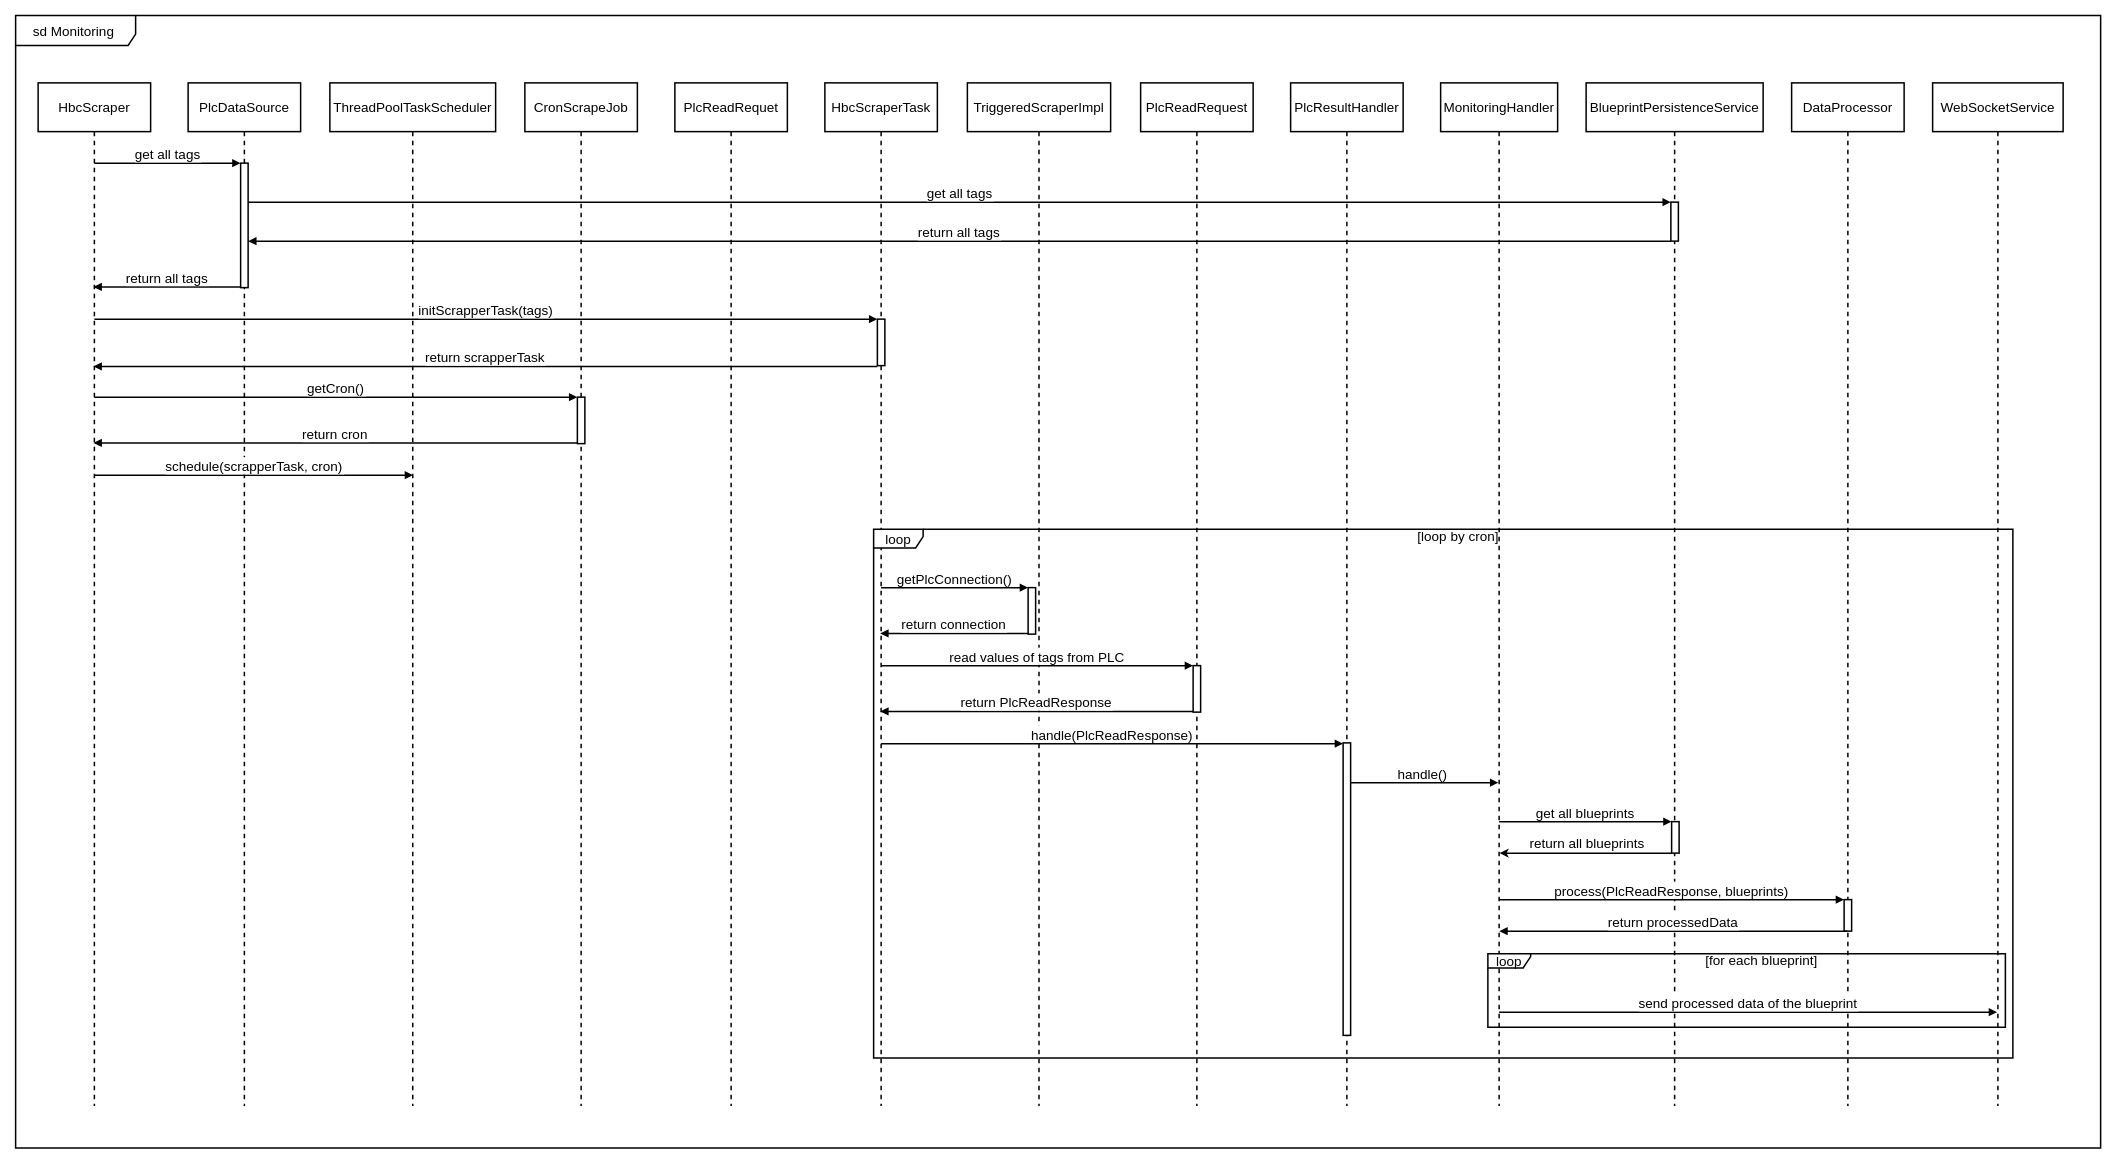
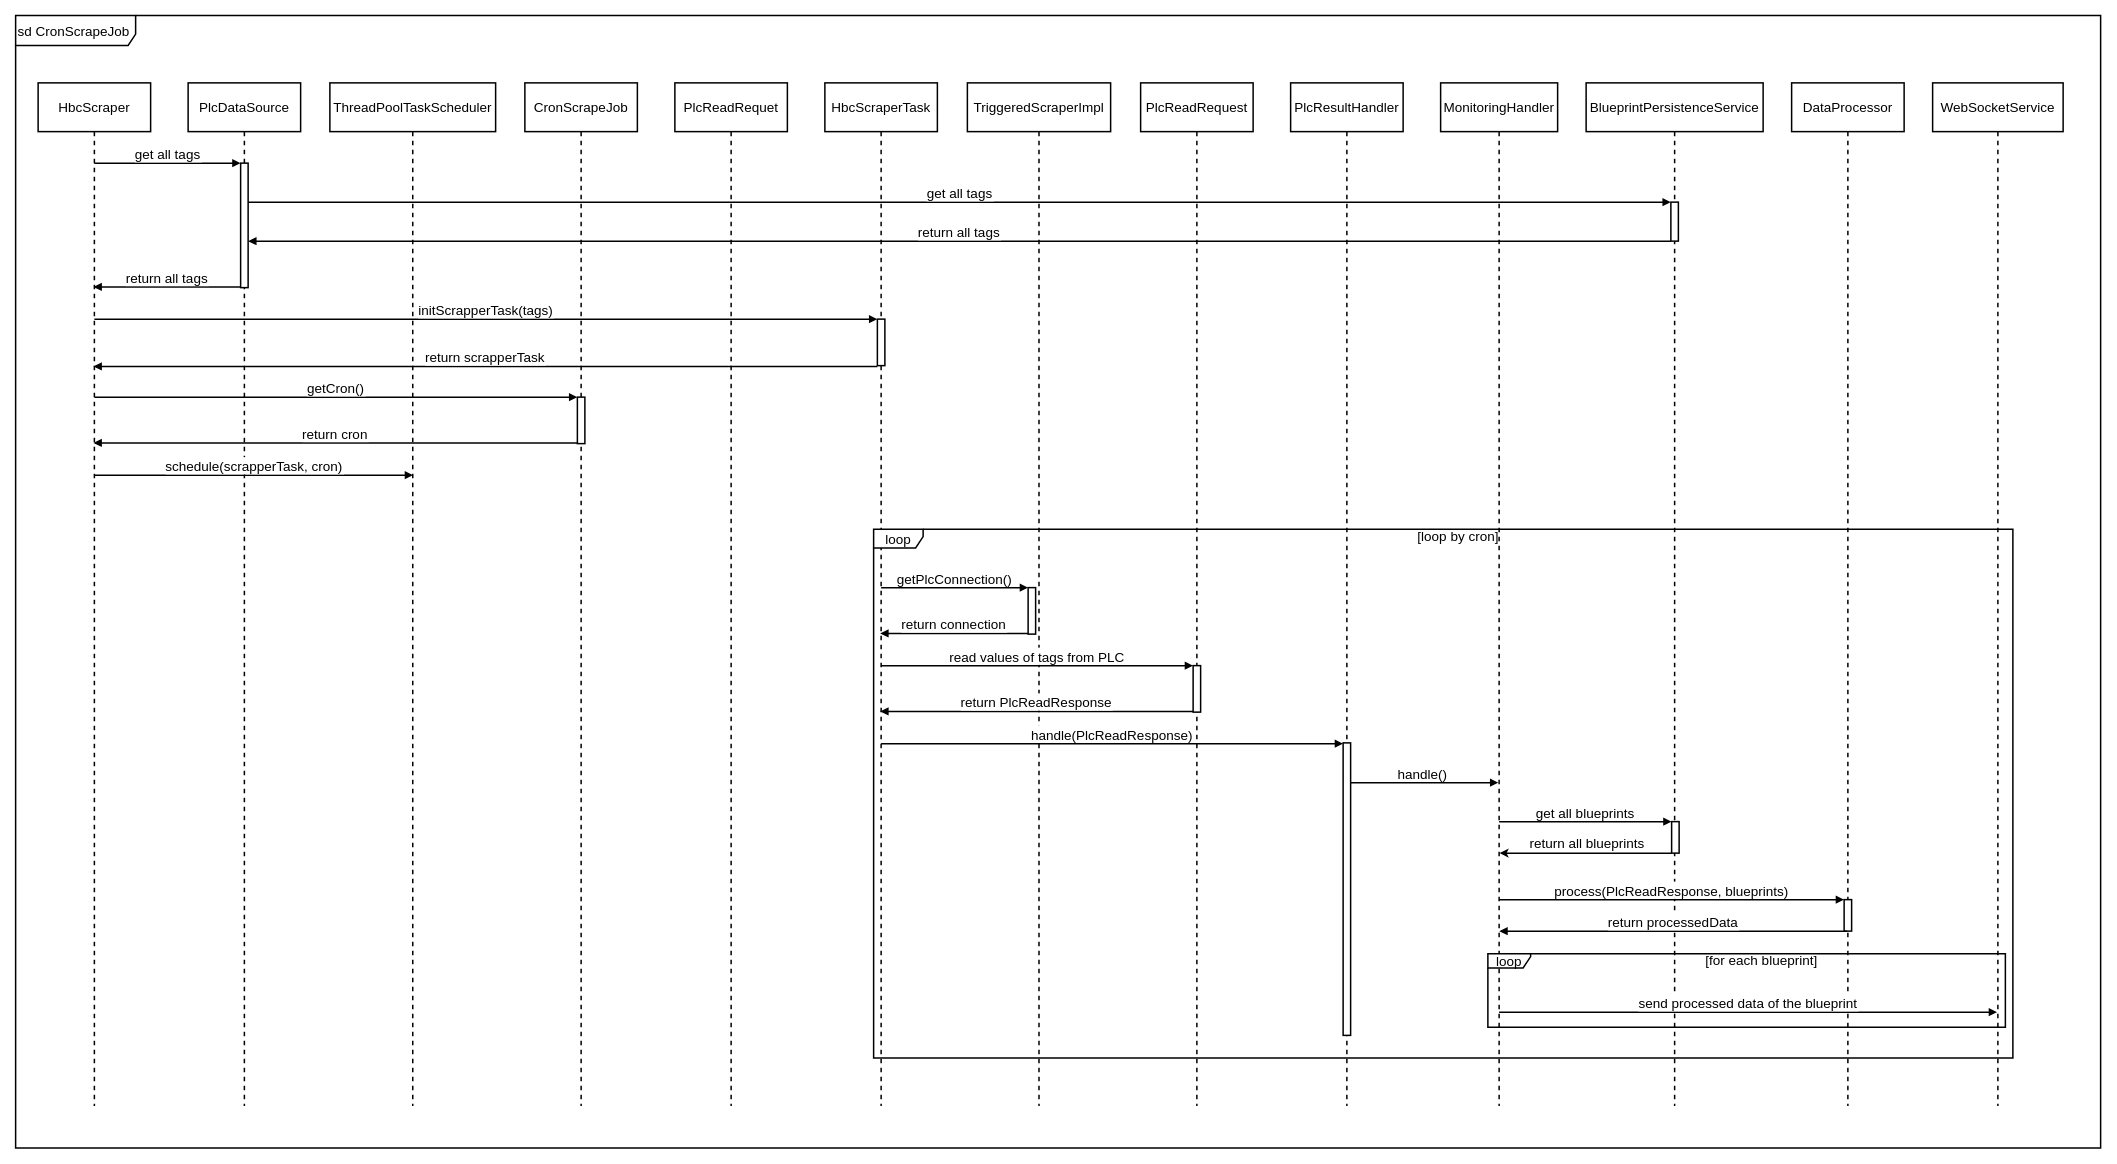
(75, 32) -> (75, 32)
